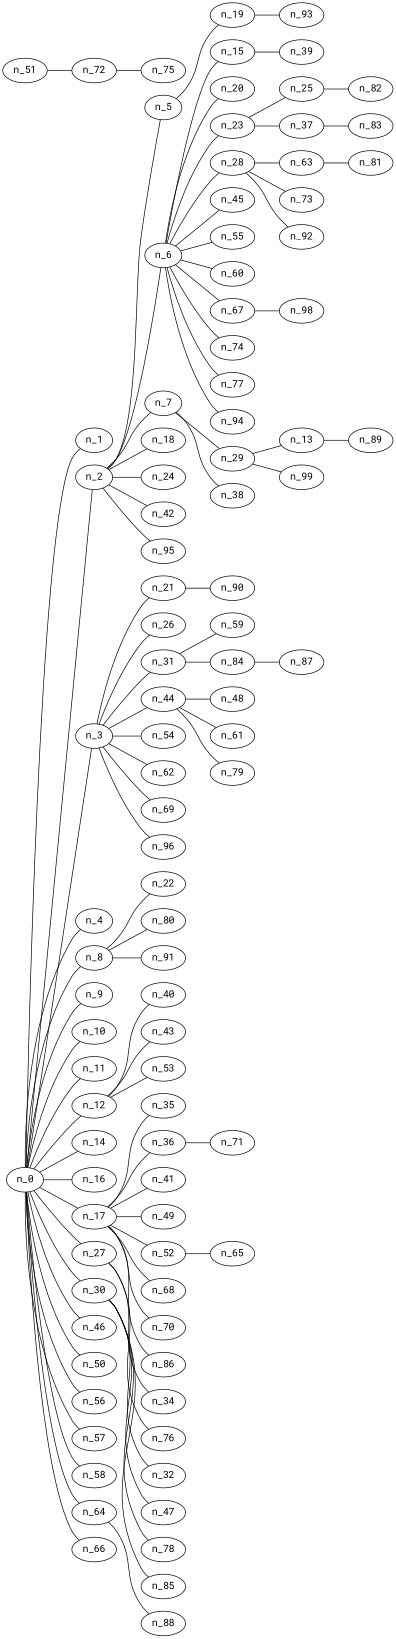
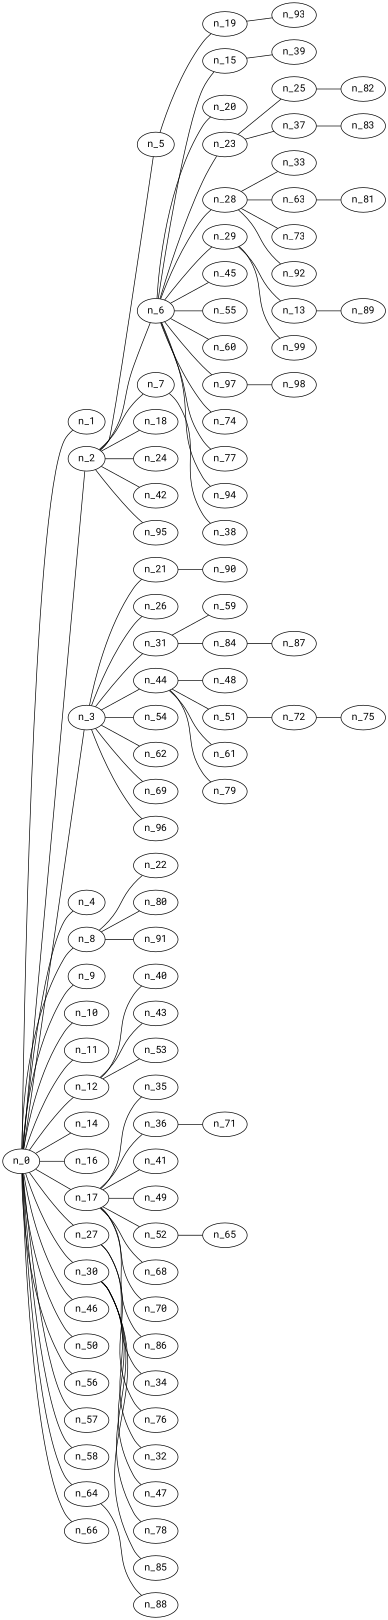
none -> (294, 163)
(232, 311) -> (225, 385)
(197, 431) -> (187, 272)
none -> (190, 699)
